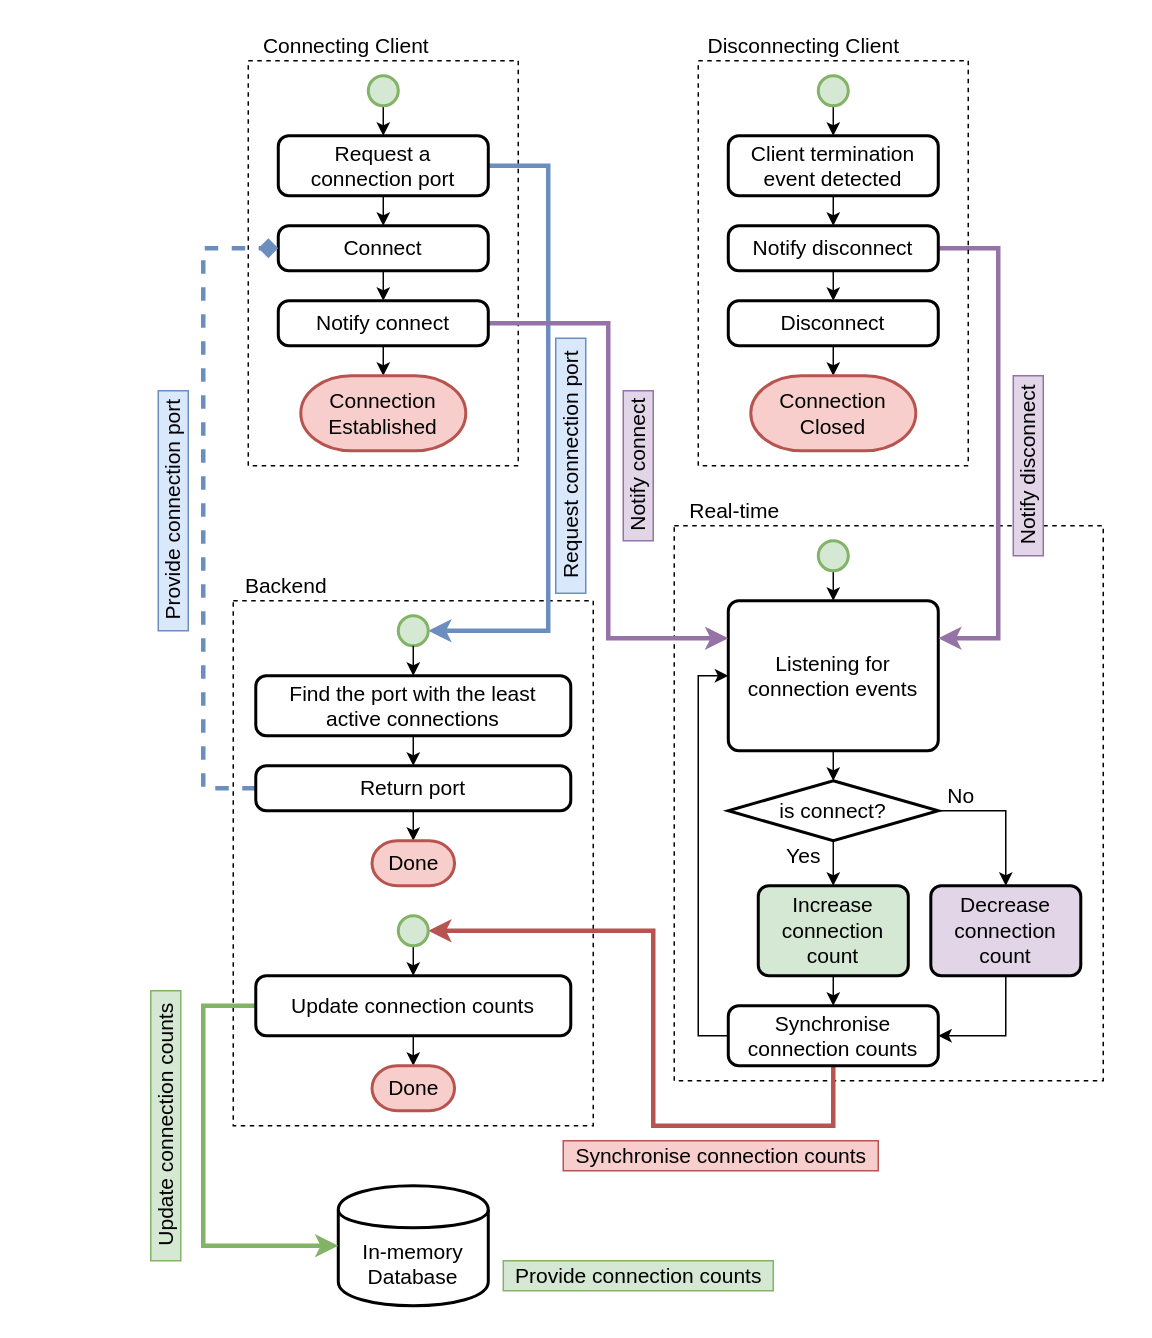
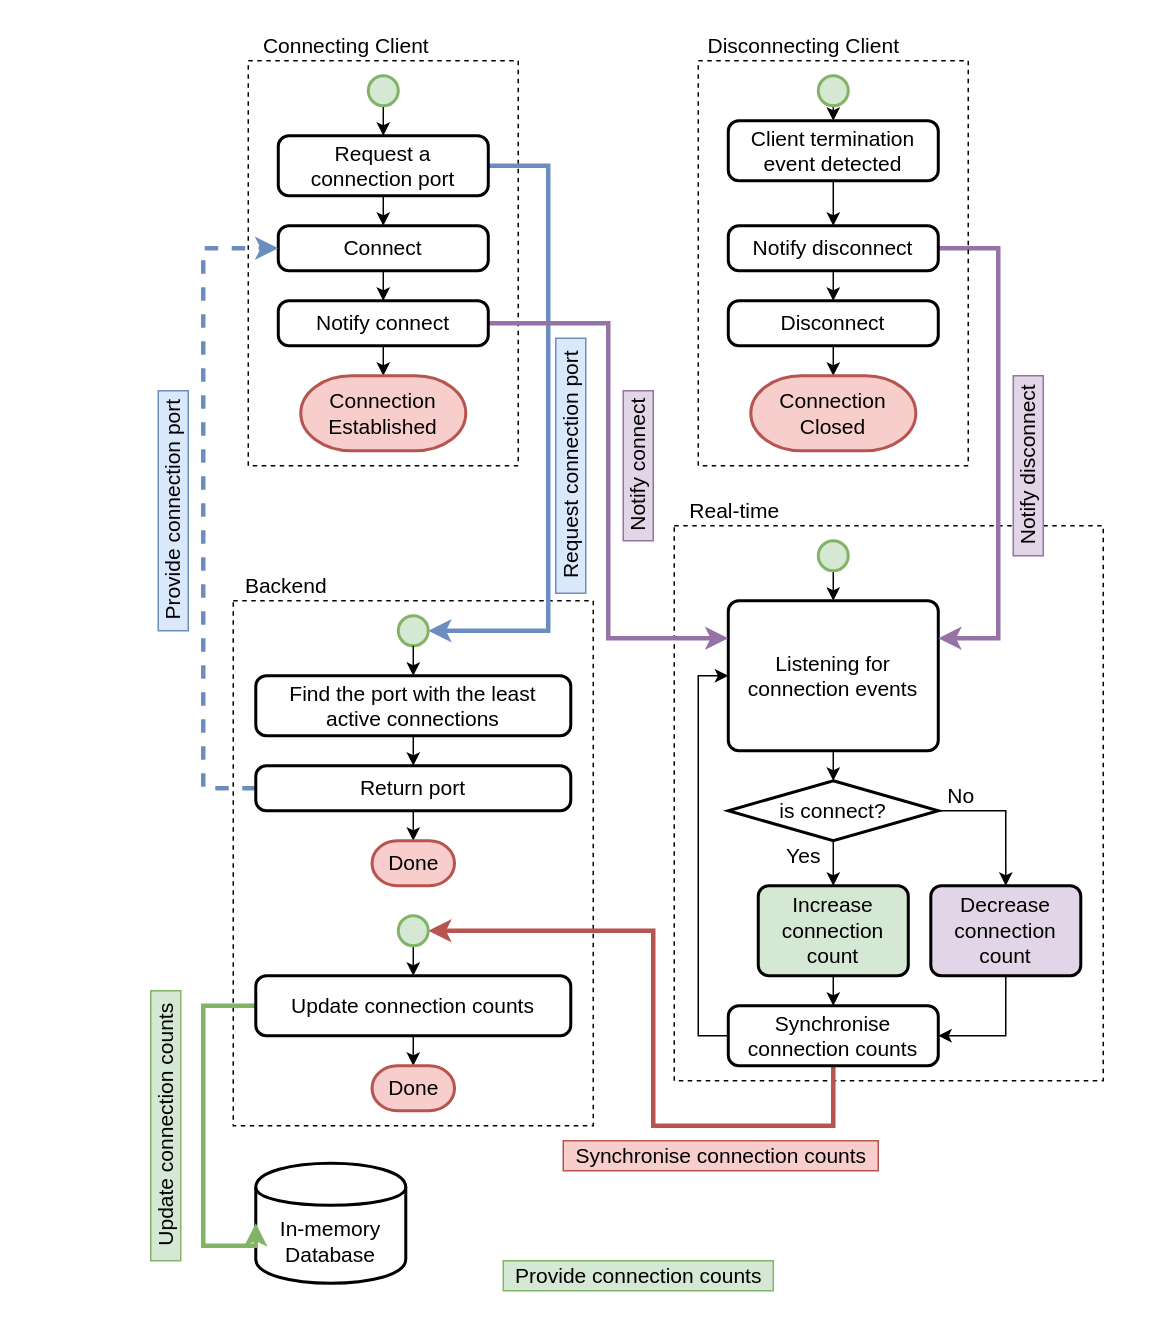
(833, 166) -> (833, 151)
(259, 248) -> (259, 248)
(413, 1246) -> (331, 1223)
